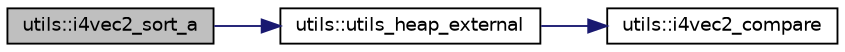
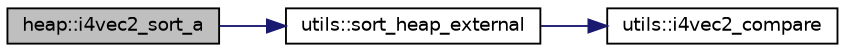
(110, 26) -> (113, 26)
(410, 26) -> (413, 26)
